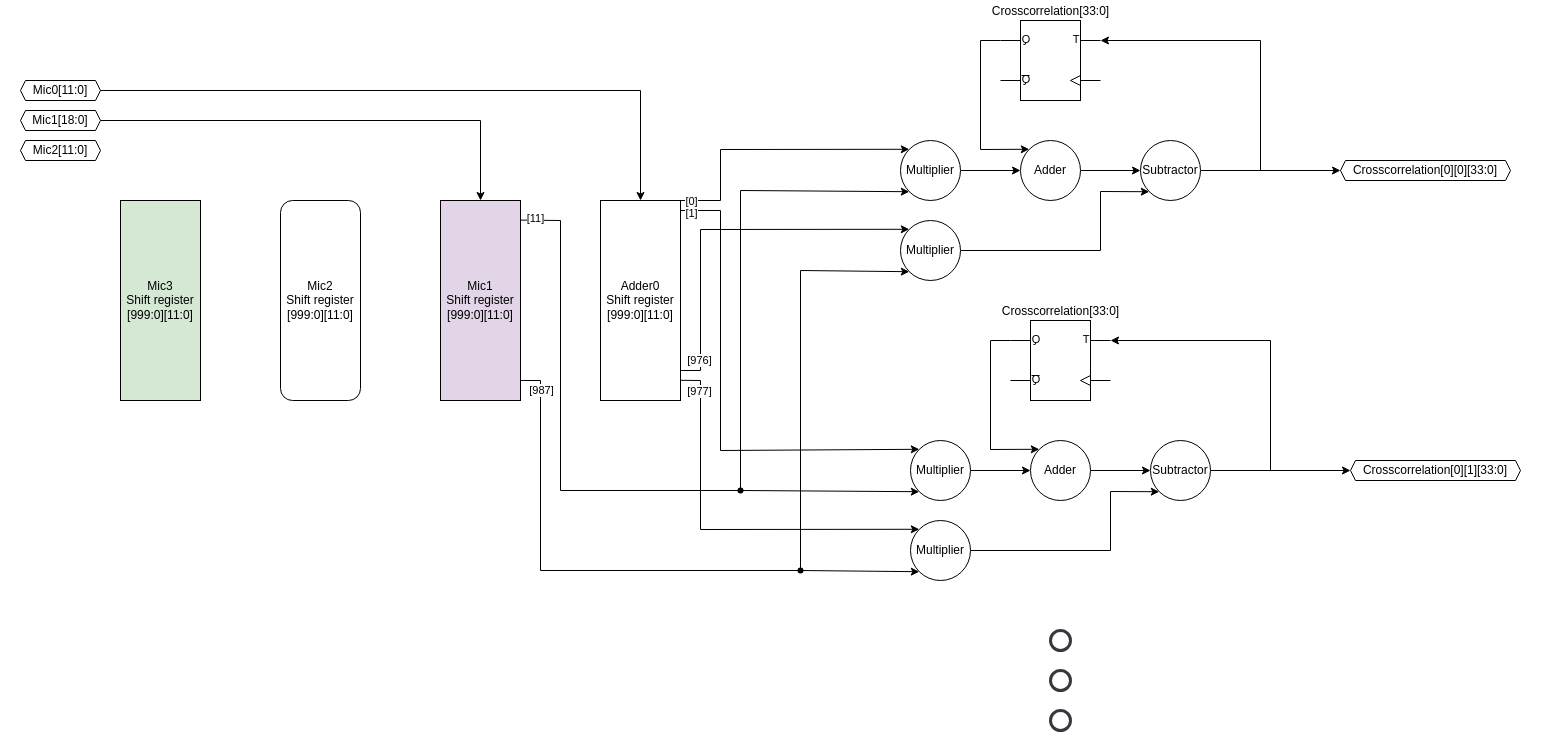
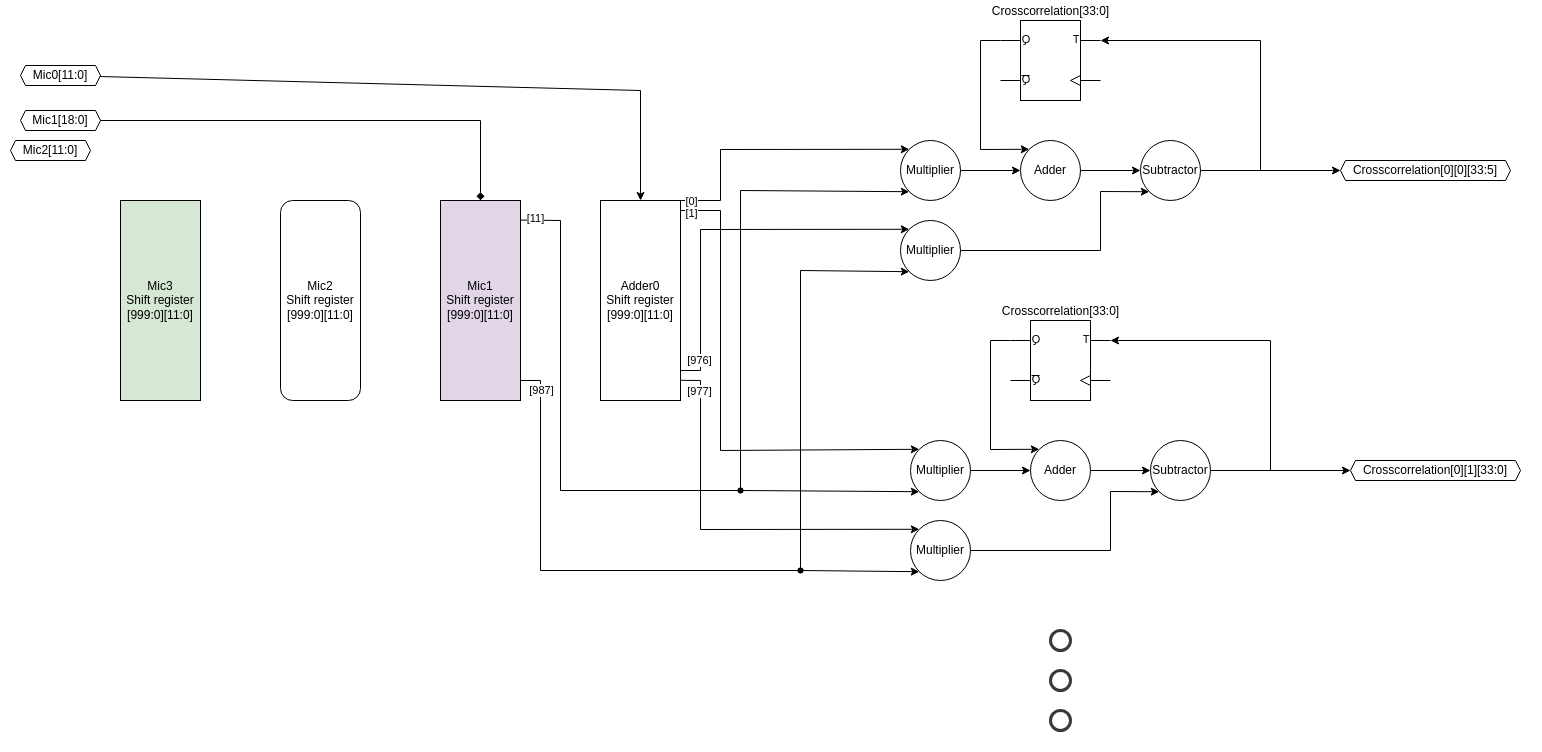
(61, 91) -> (61, 76)
(61, 151) -> (51, 151)
(1426, 171) -> (1426, 171)
(481, 192) -> (481, 192)
